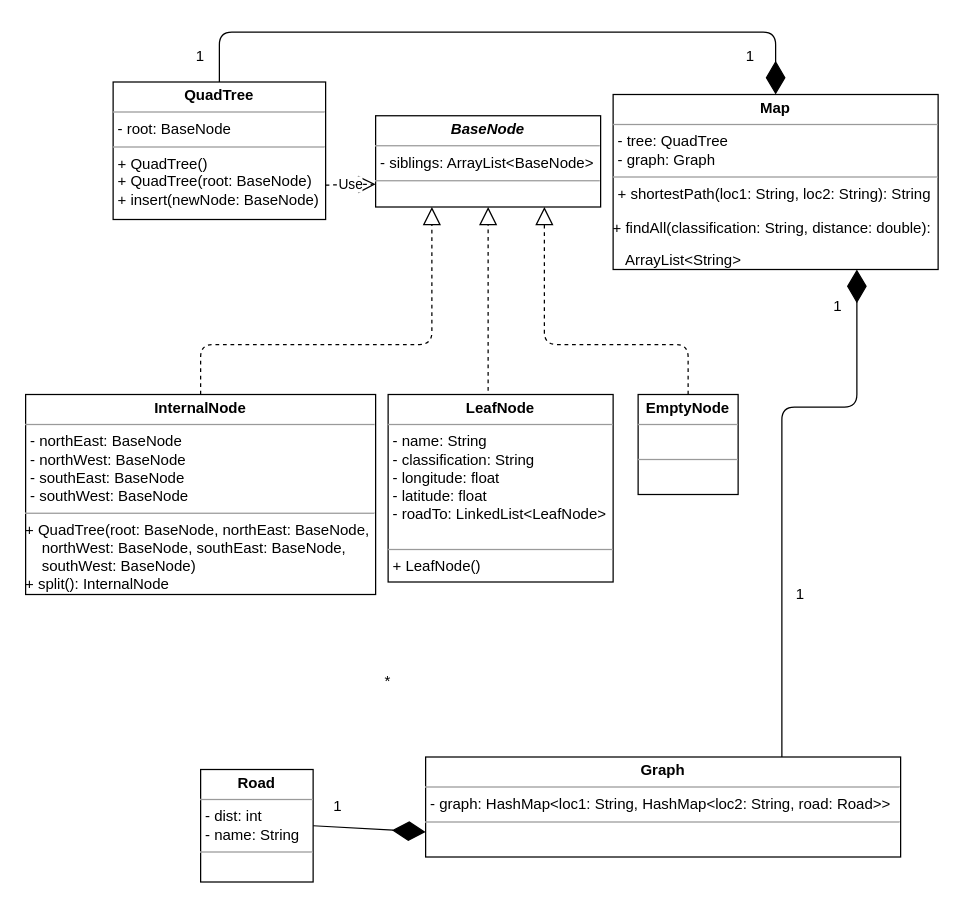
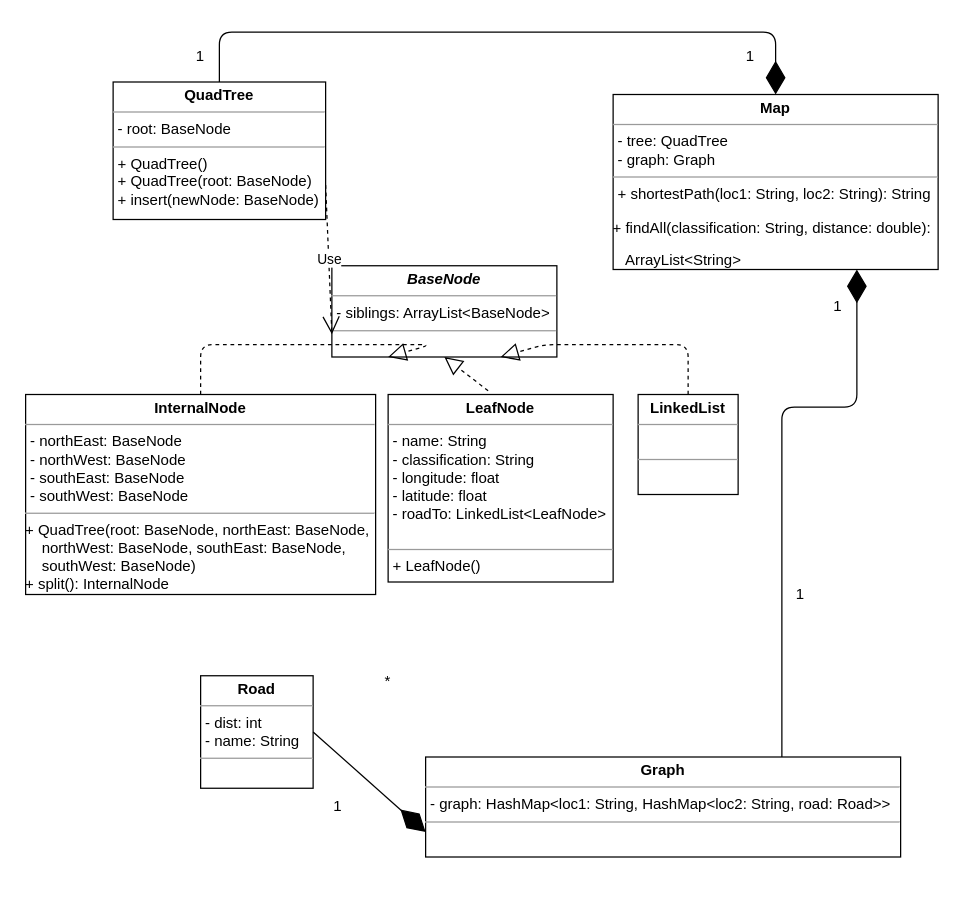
(488, 161) -> (444, 311)
(676, 403) -> (676, 403)
(257, 826) -> (257, 732)
